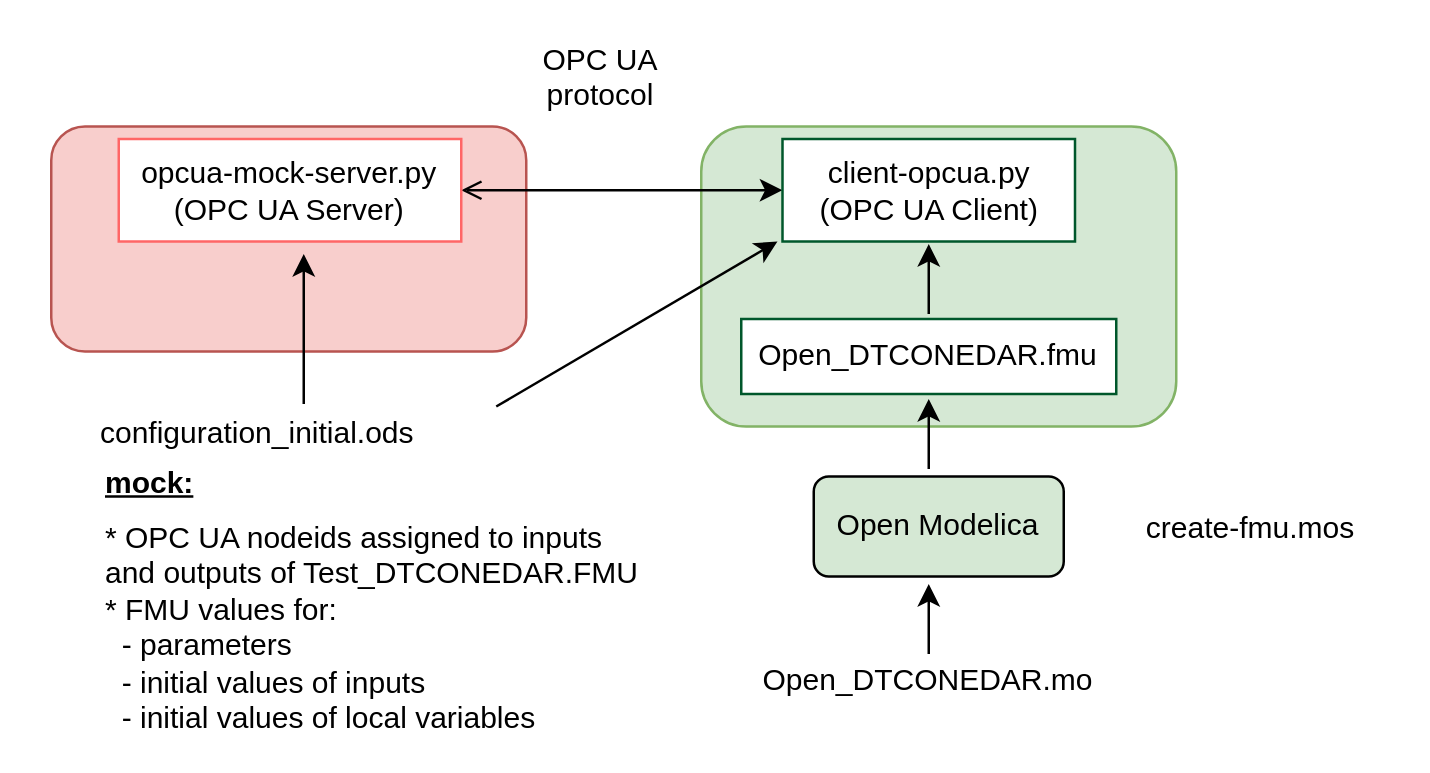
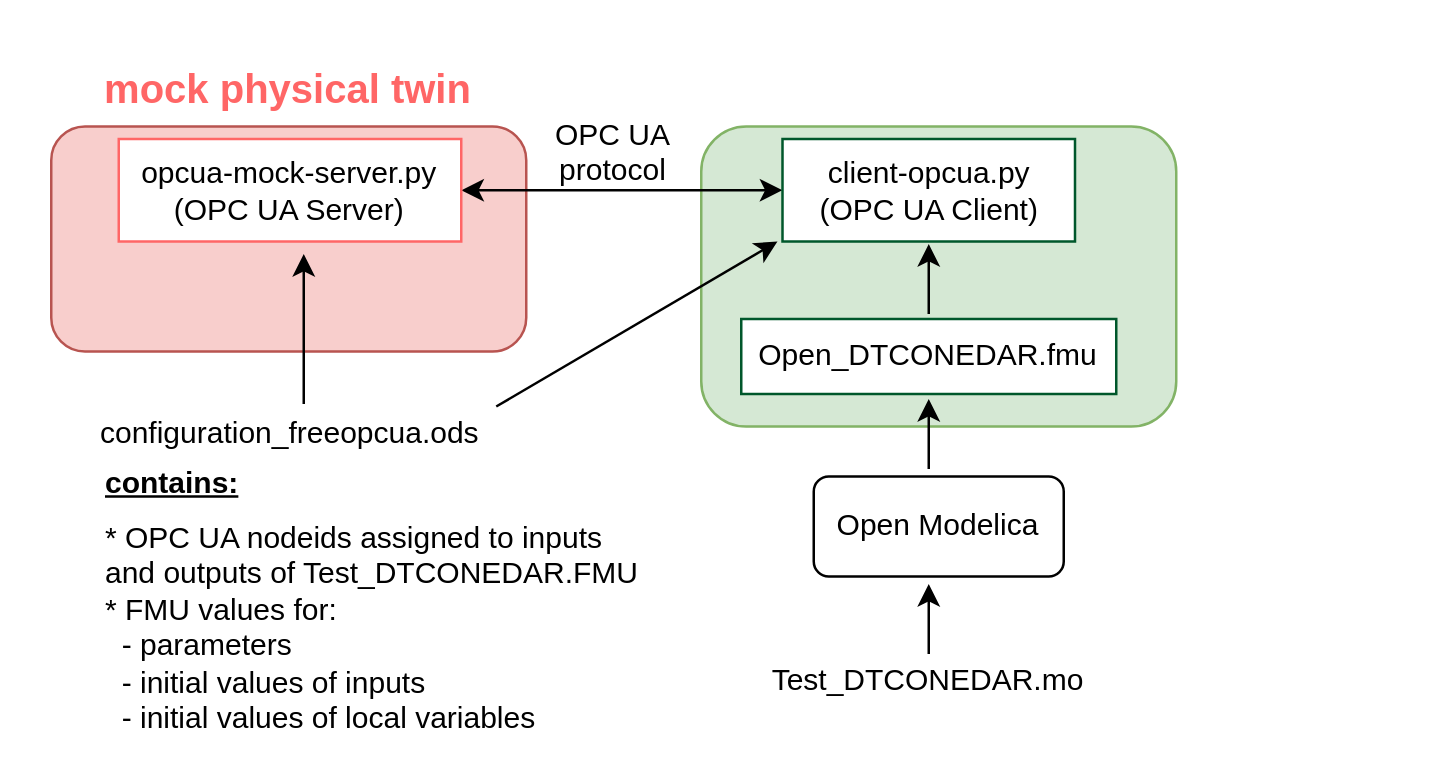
(601, 64) -> (614, 139)
none -> (289, 89)
(475, 190) -> (479, 190)
(284, 434) -> (316, 434)
(144, 484) -> (174, 484)
(939, 526) -> (939, 526)
(1251, 531) -> none
(929, 681) -> (929, 681)
